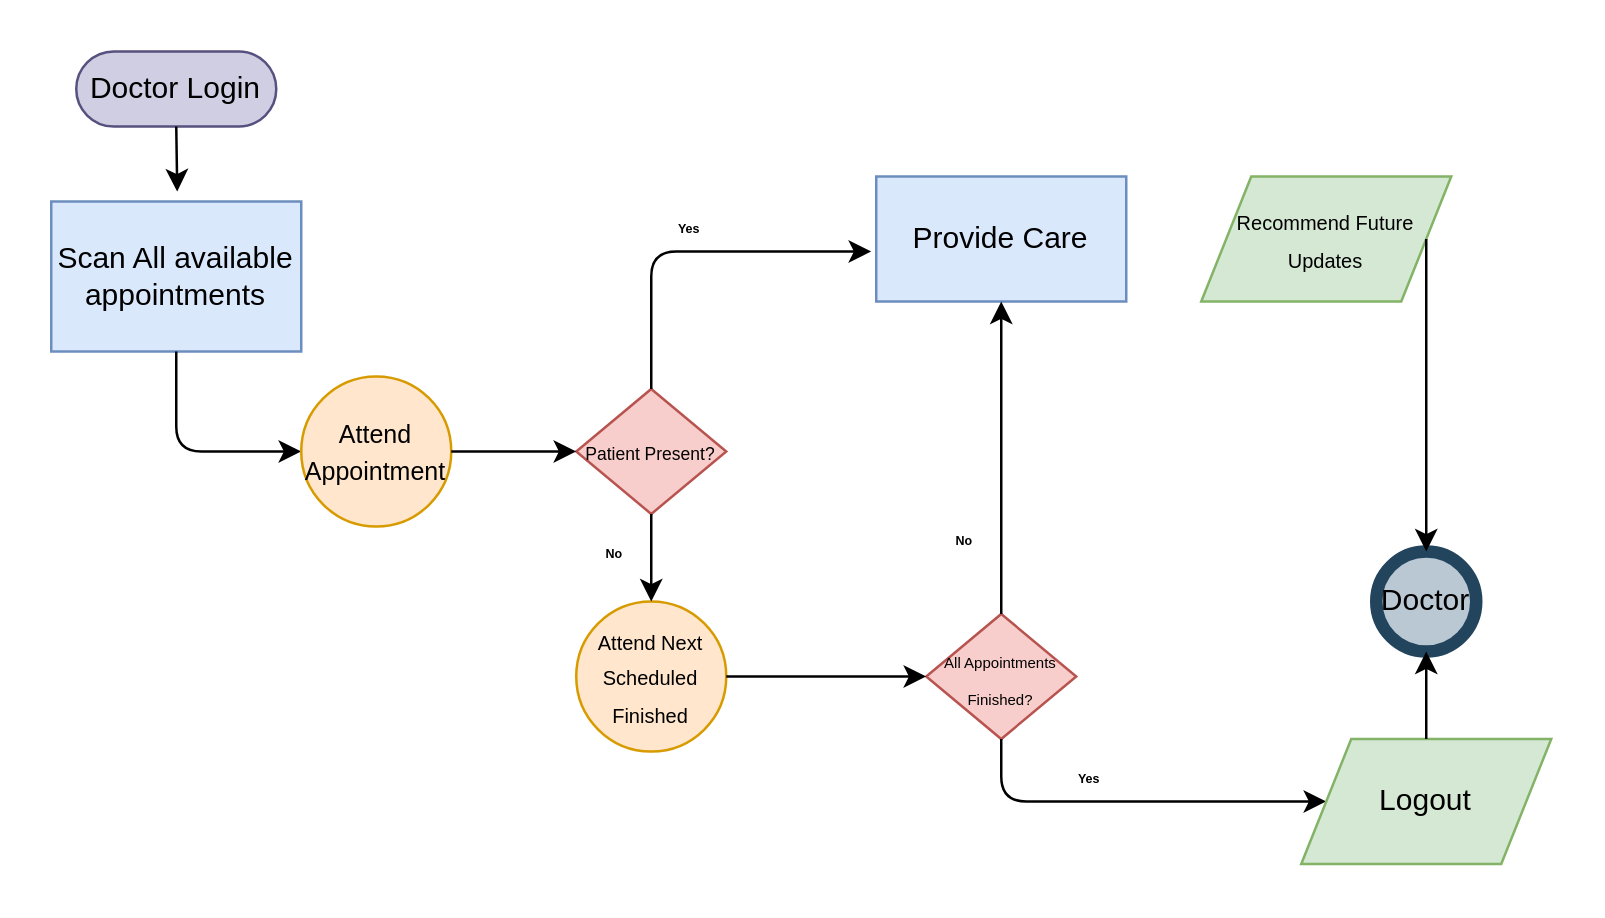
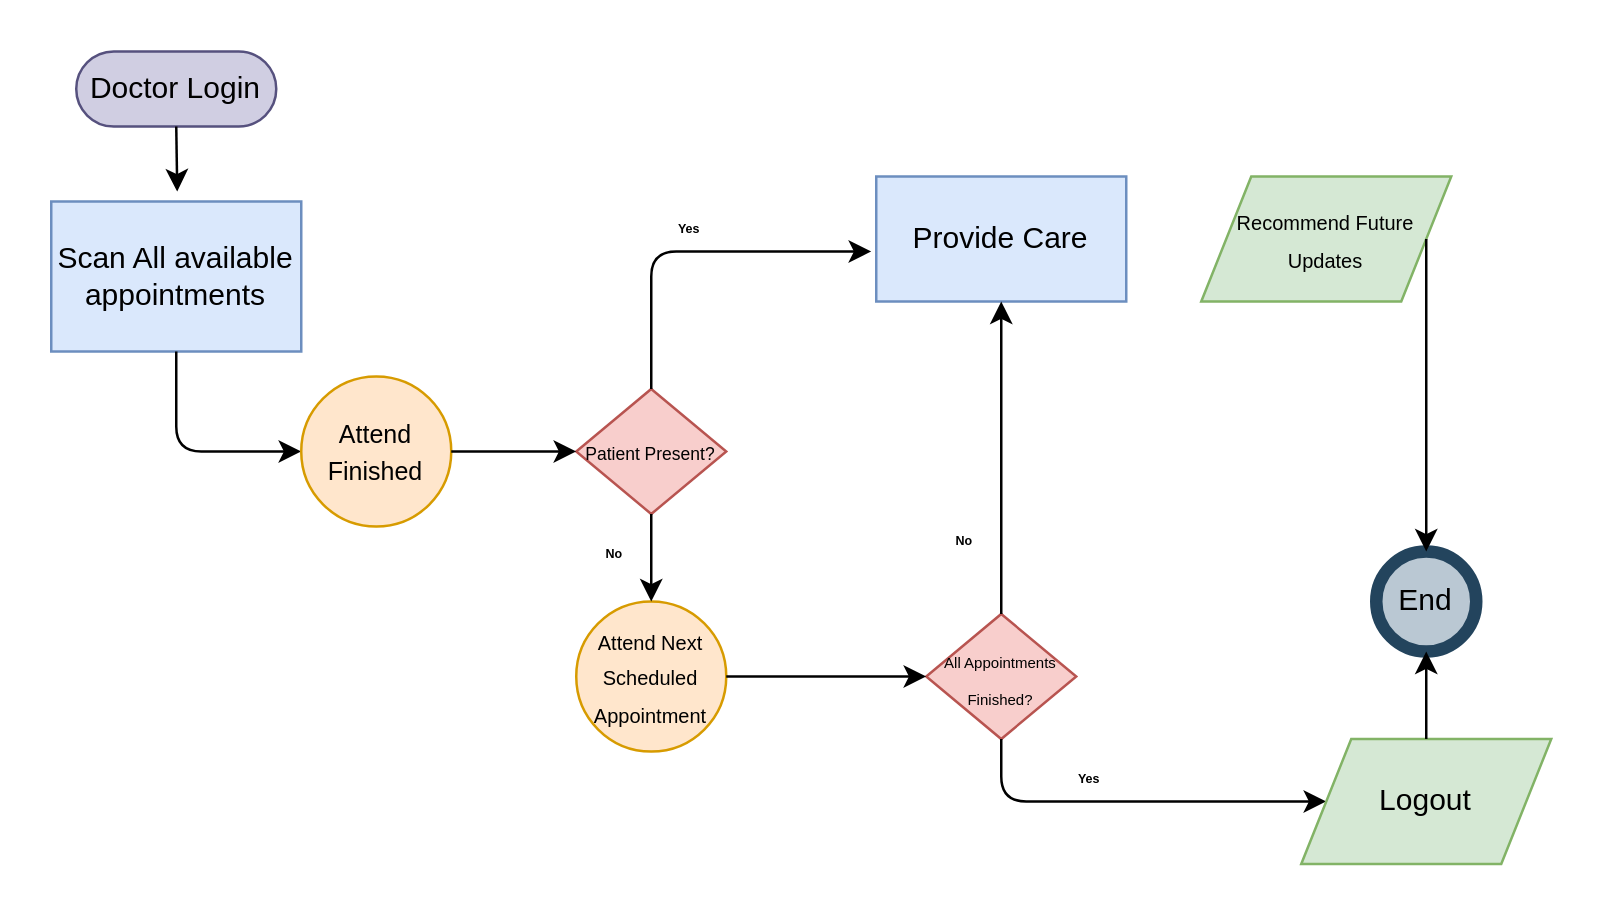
(376, 451) -> (376, 451)
(1426, 601) -> (1426, 601)
(651, 676) -> (651, 676)
